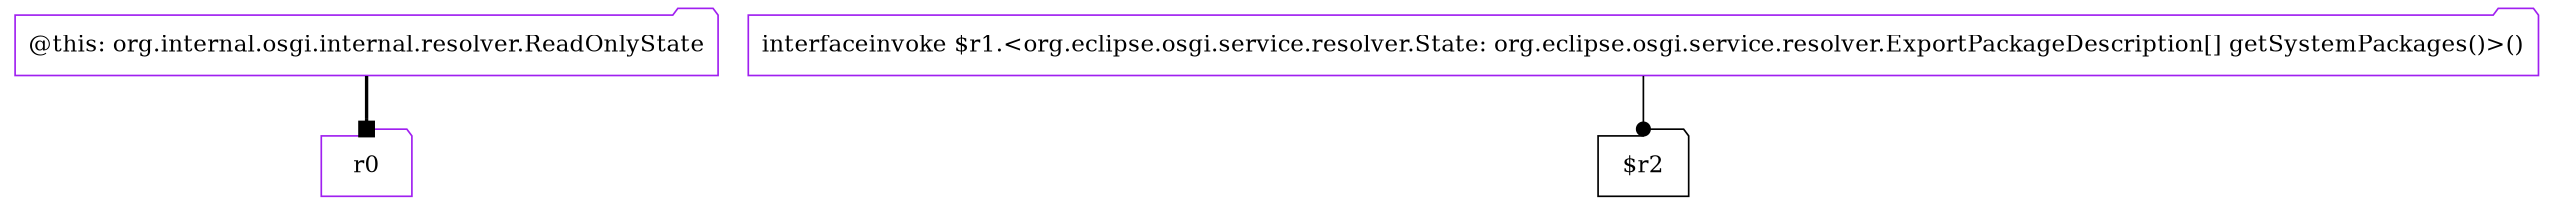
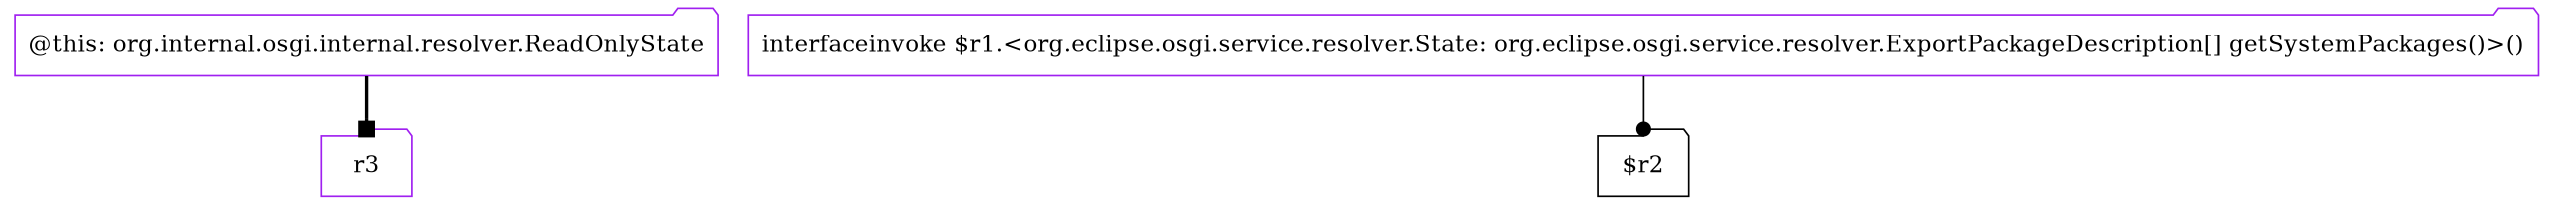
(367, 166) -> (367, 166)
